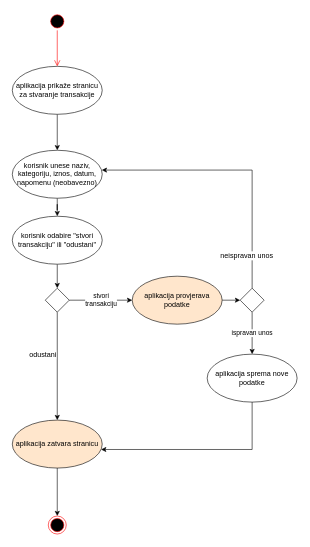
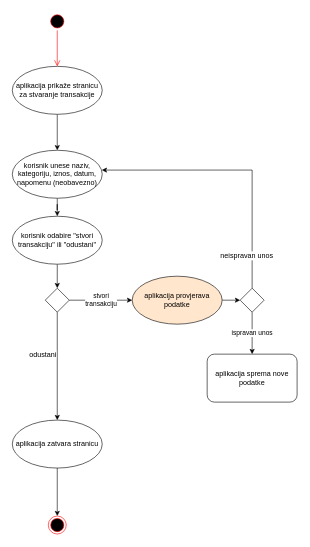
(252, 378) -> (252, 378)
(57, 444) -> (57, 444)
(180, 450) -> none
